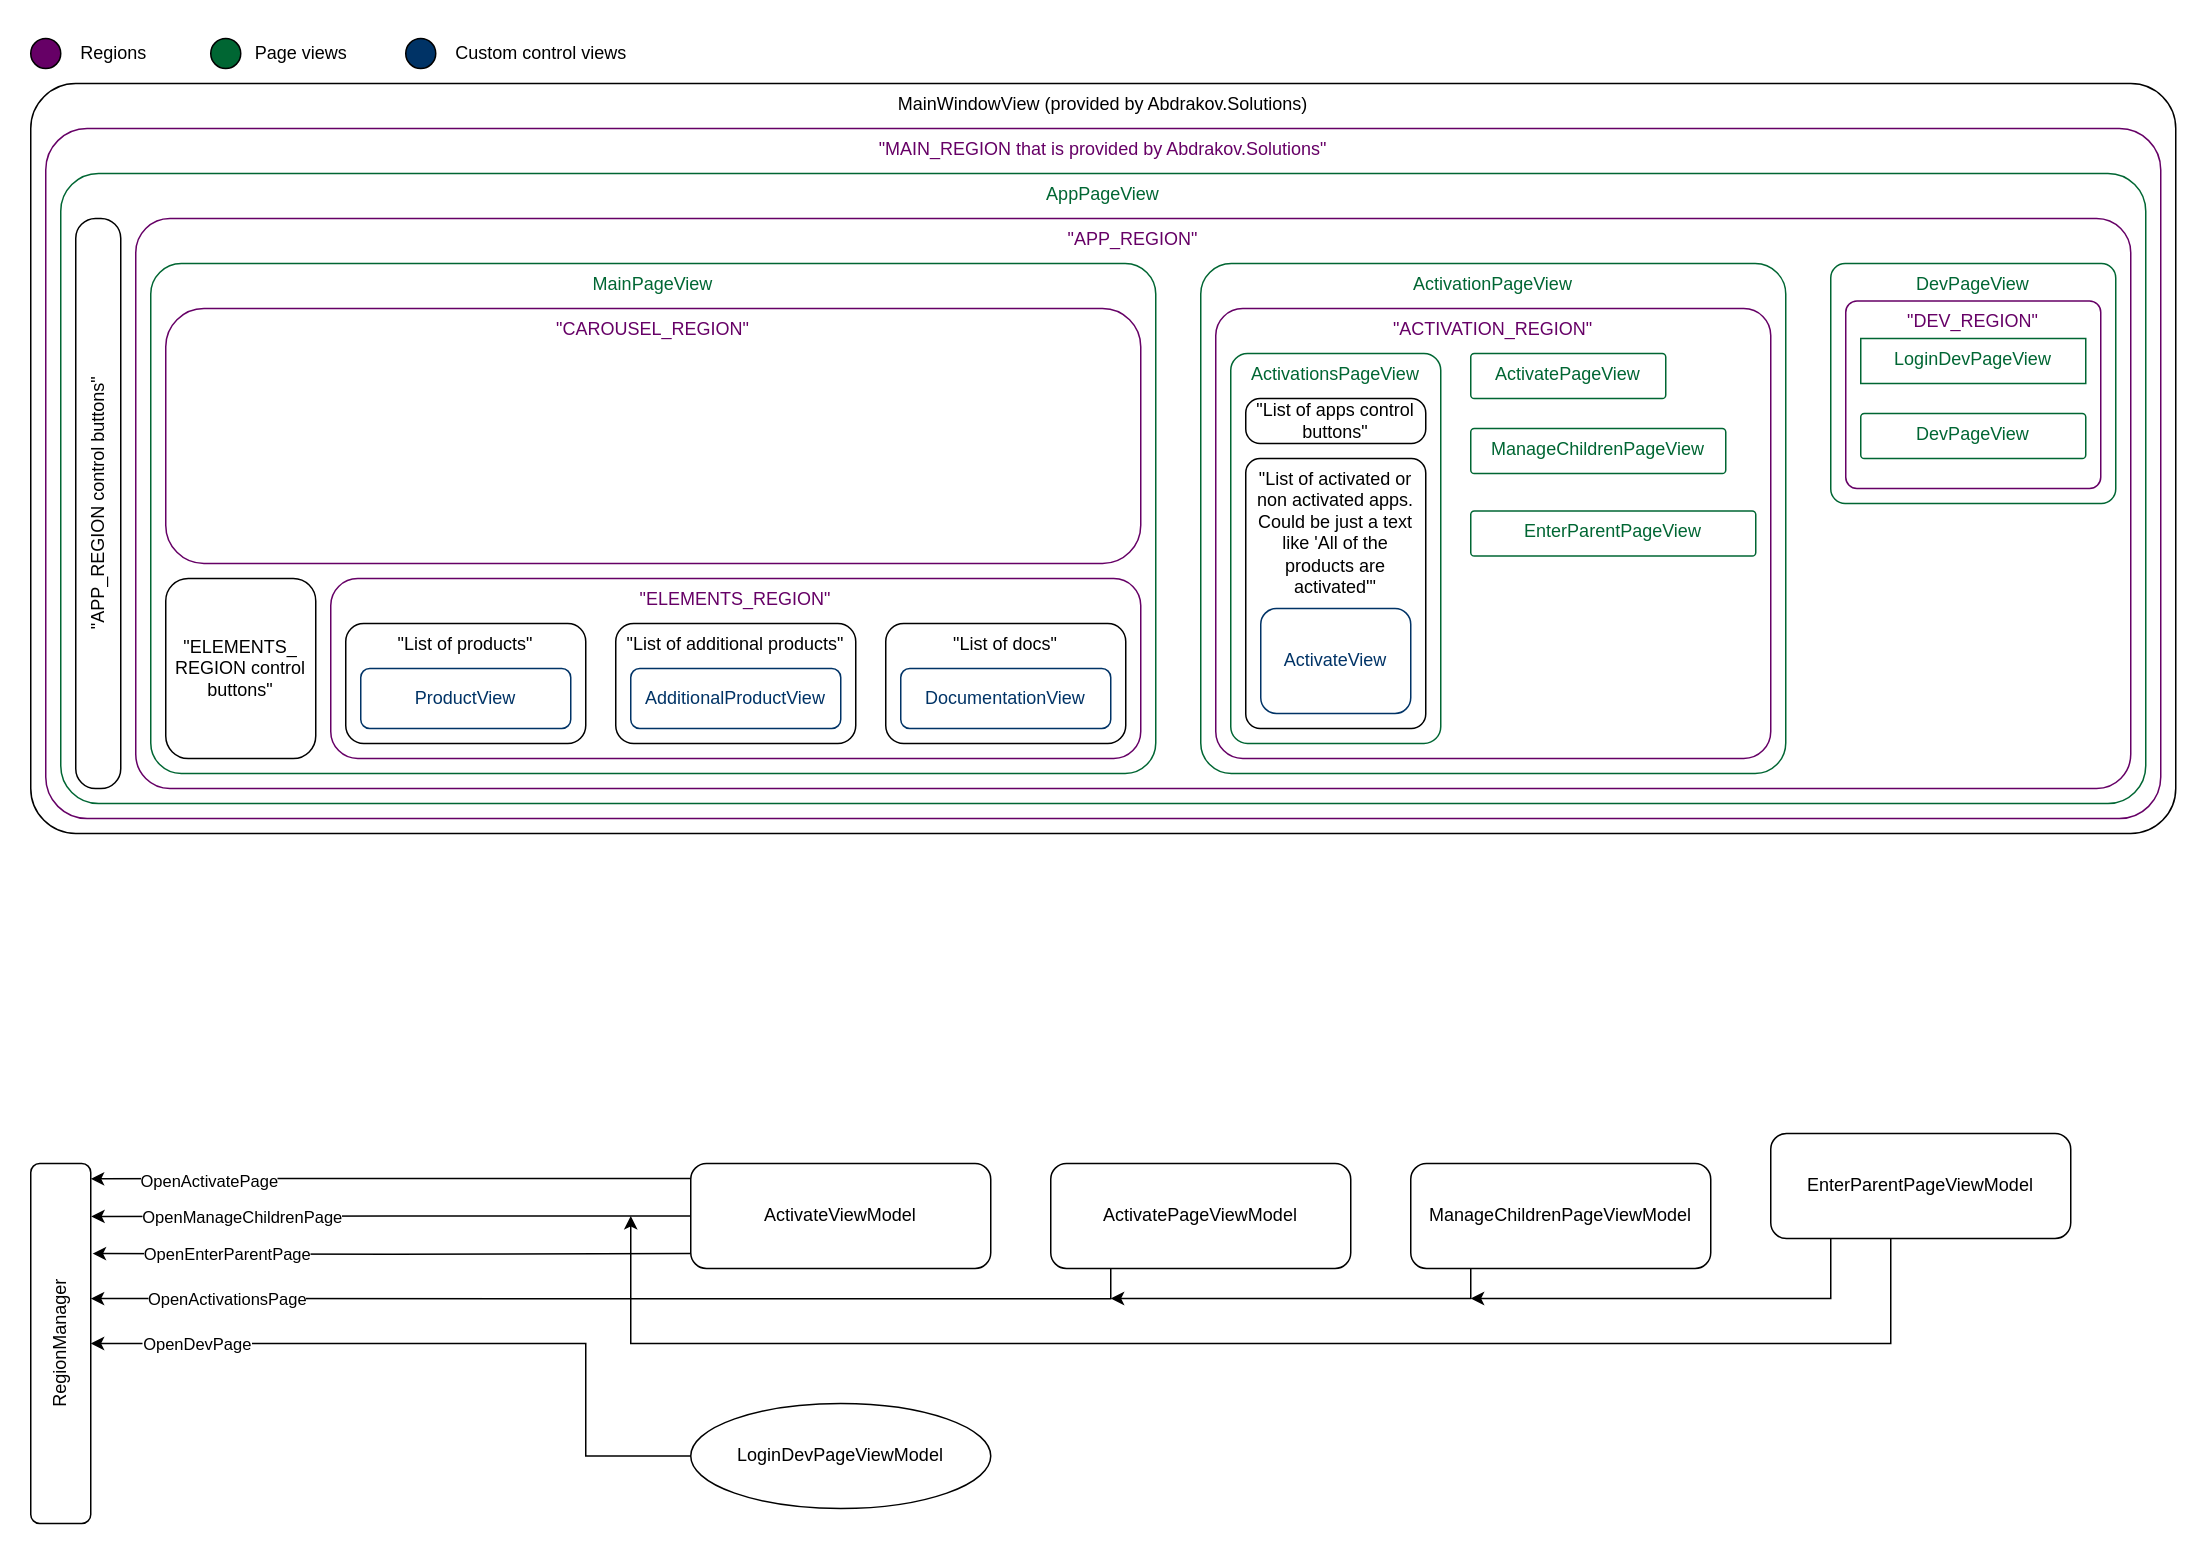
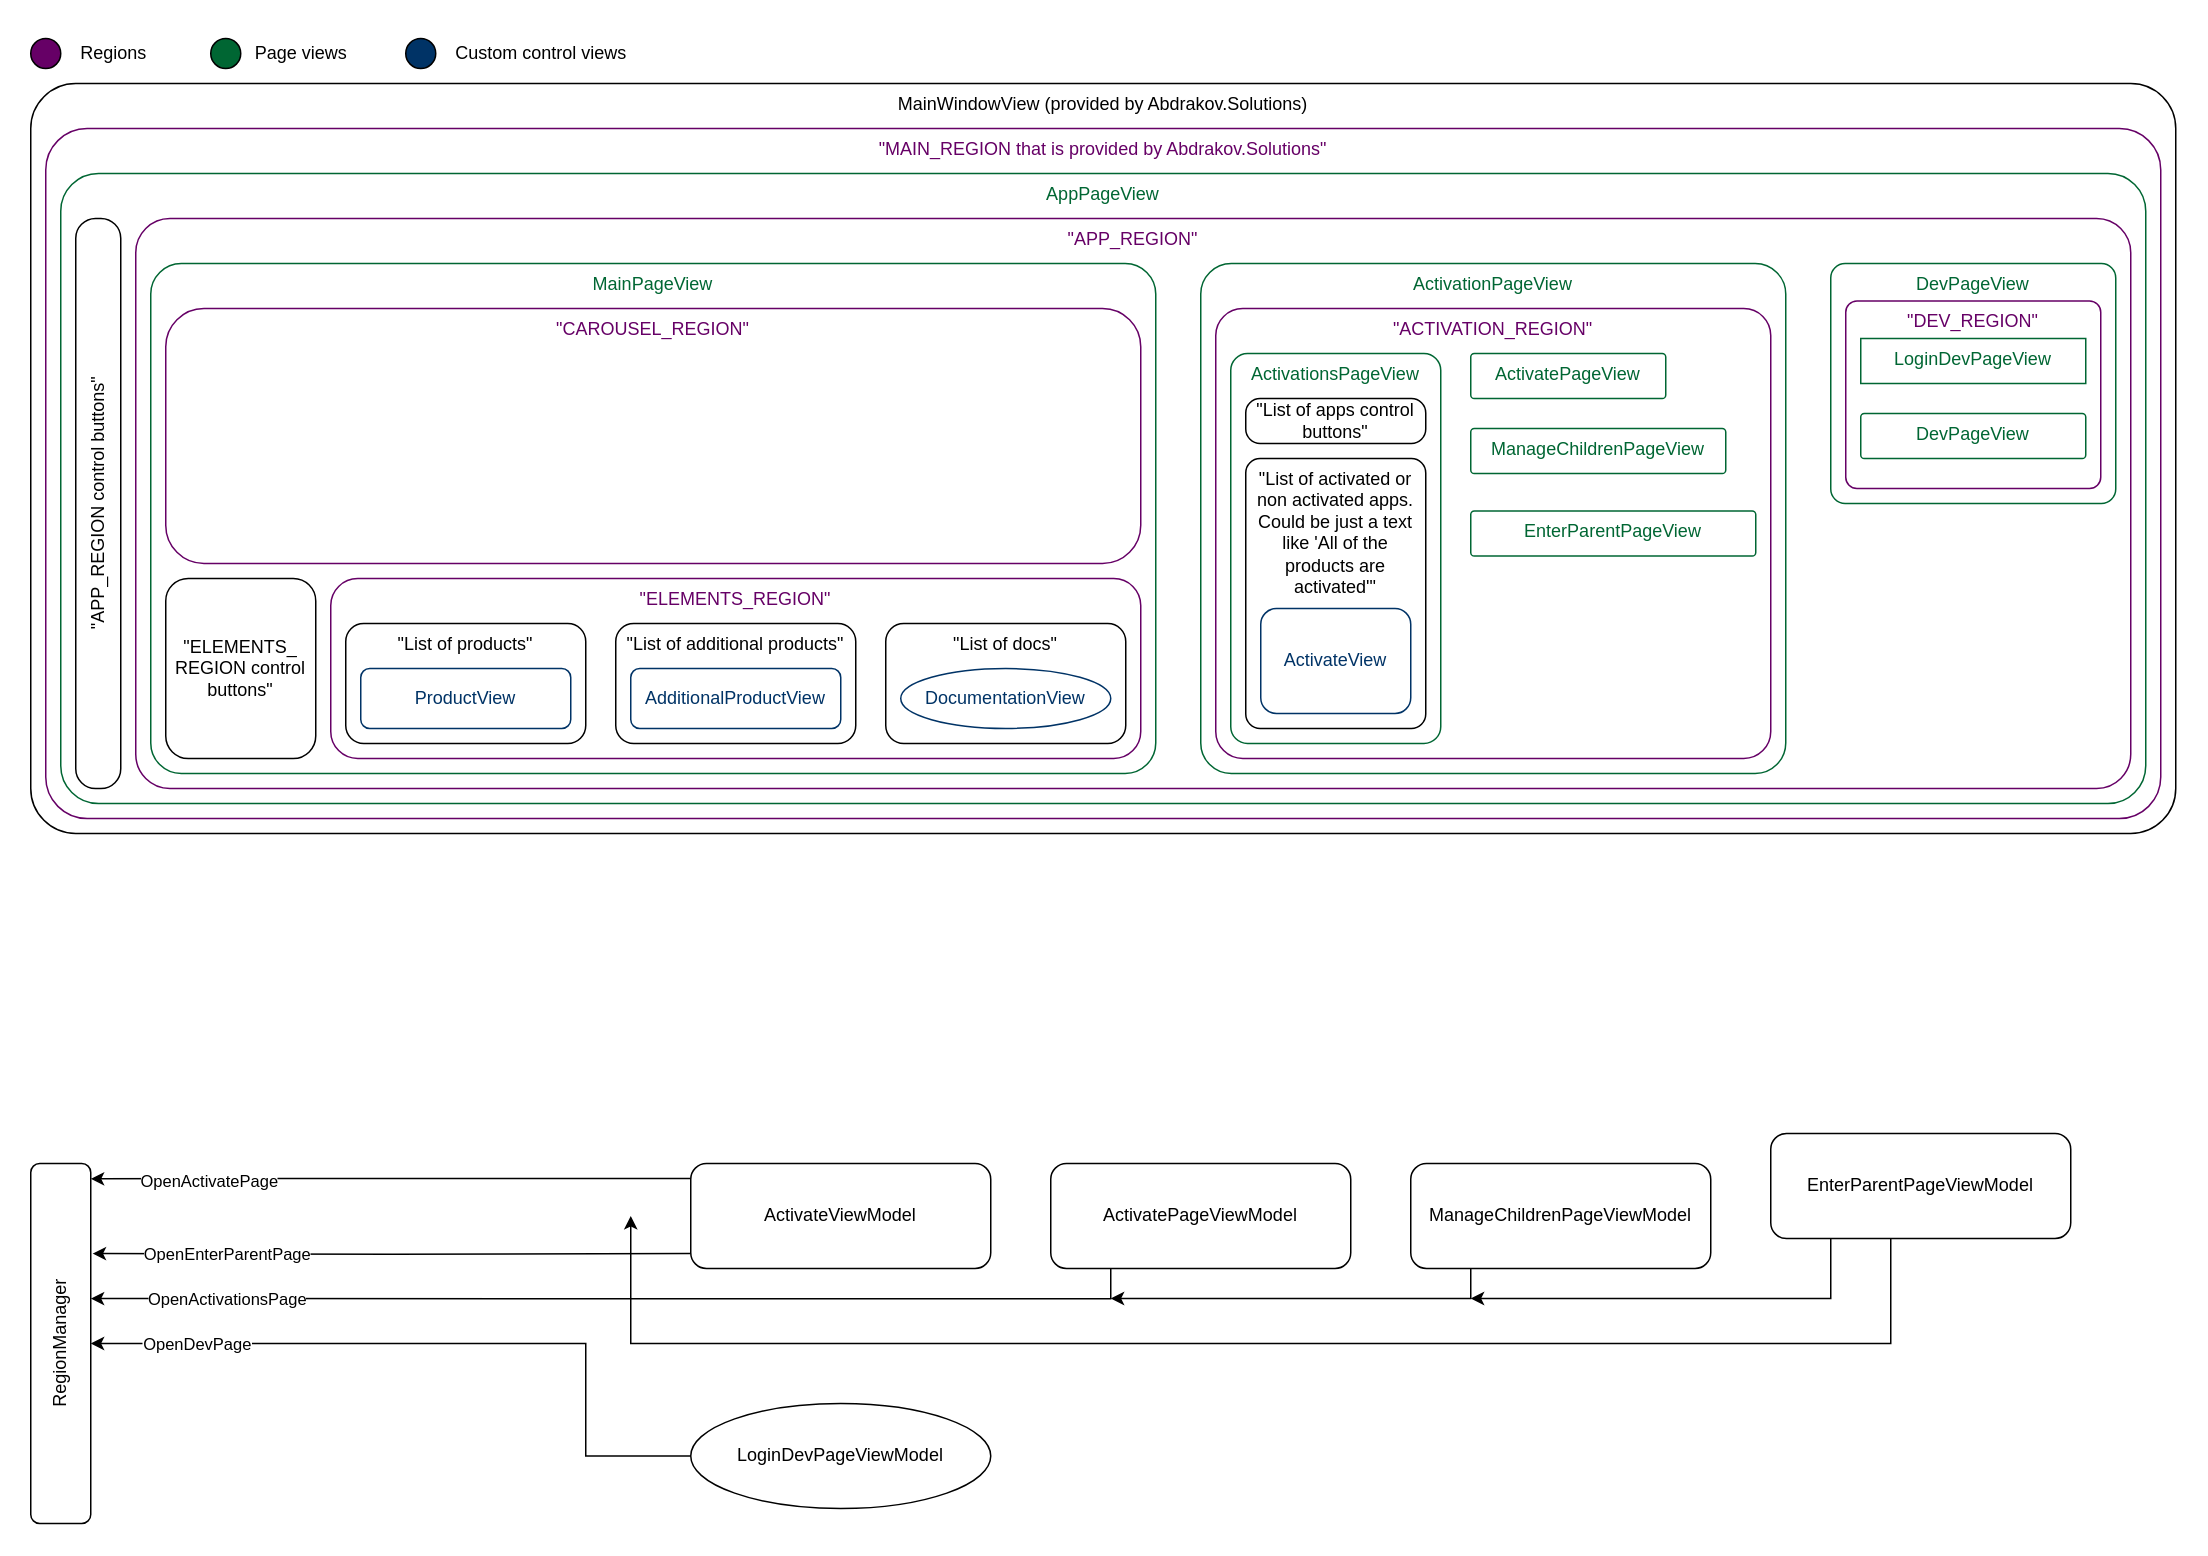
(1006, 698) -> (1006, 698)
(397, 1216) -> none
